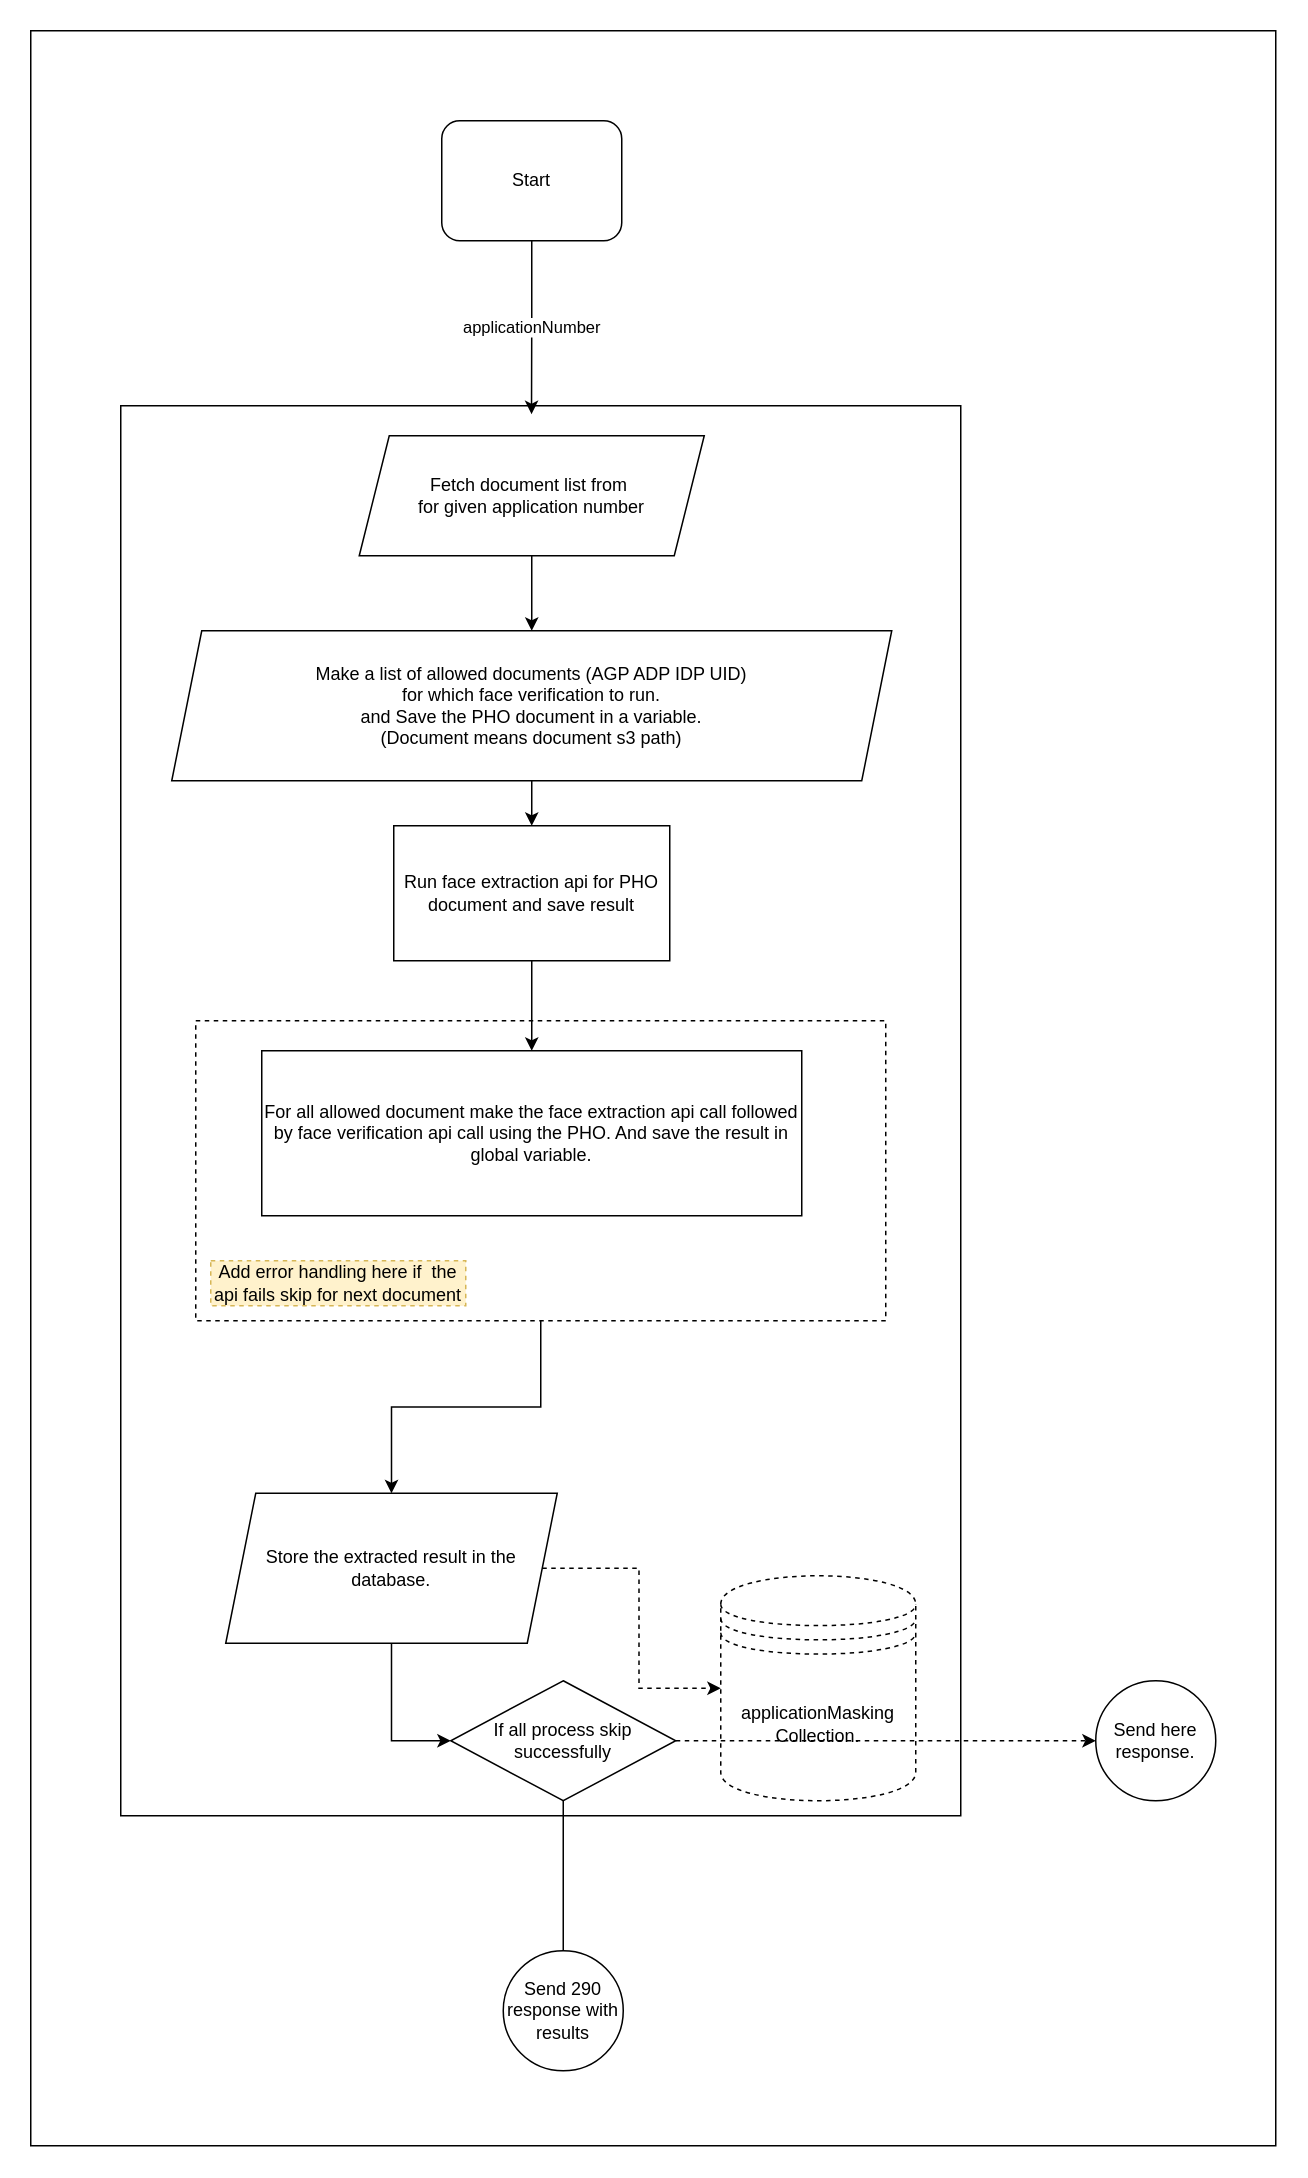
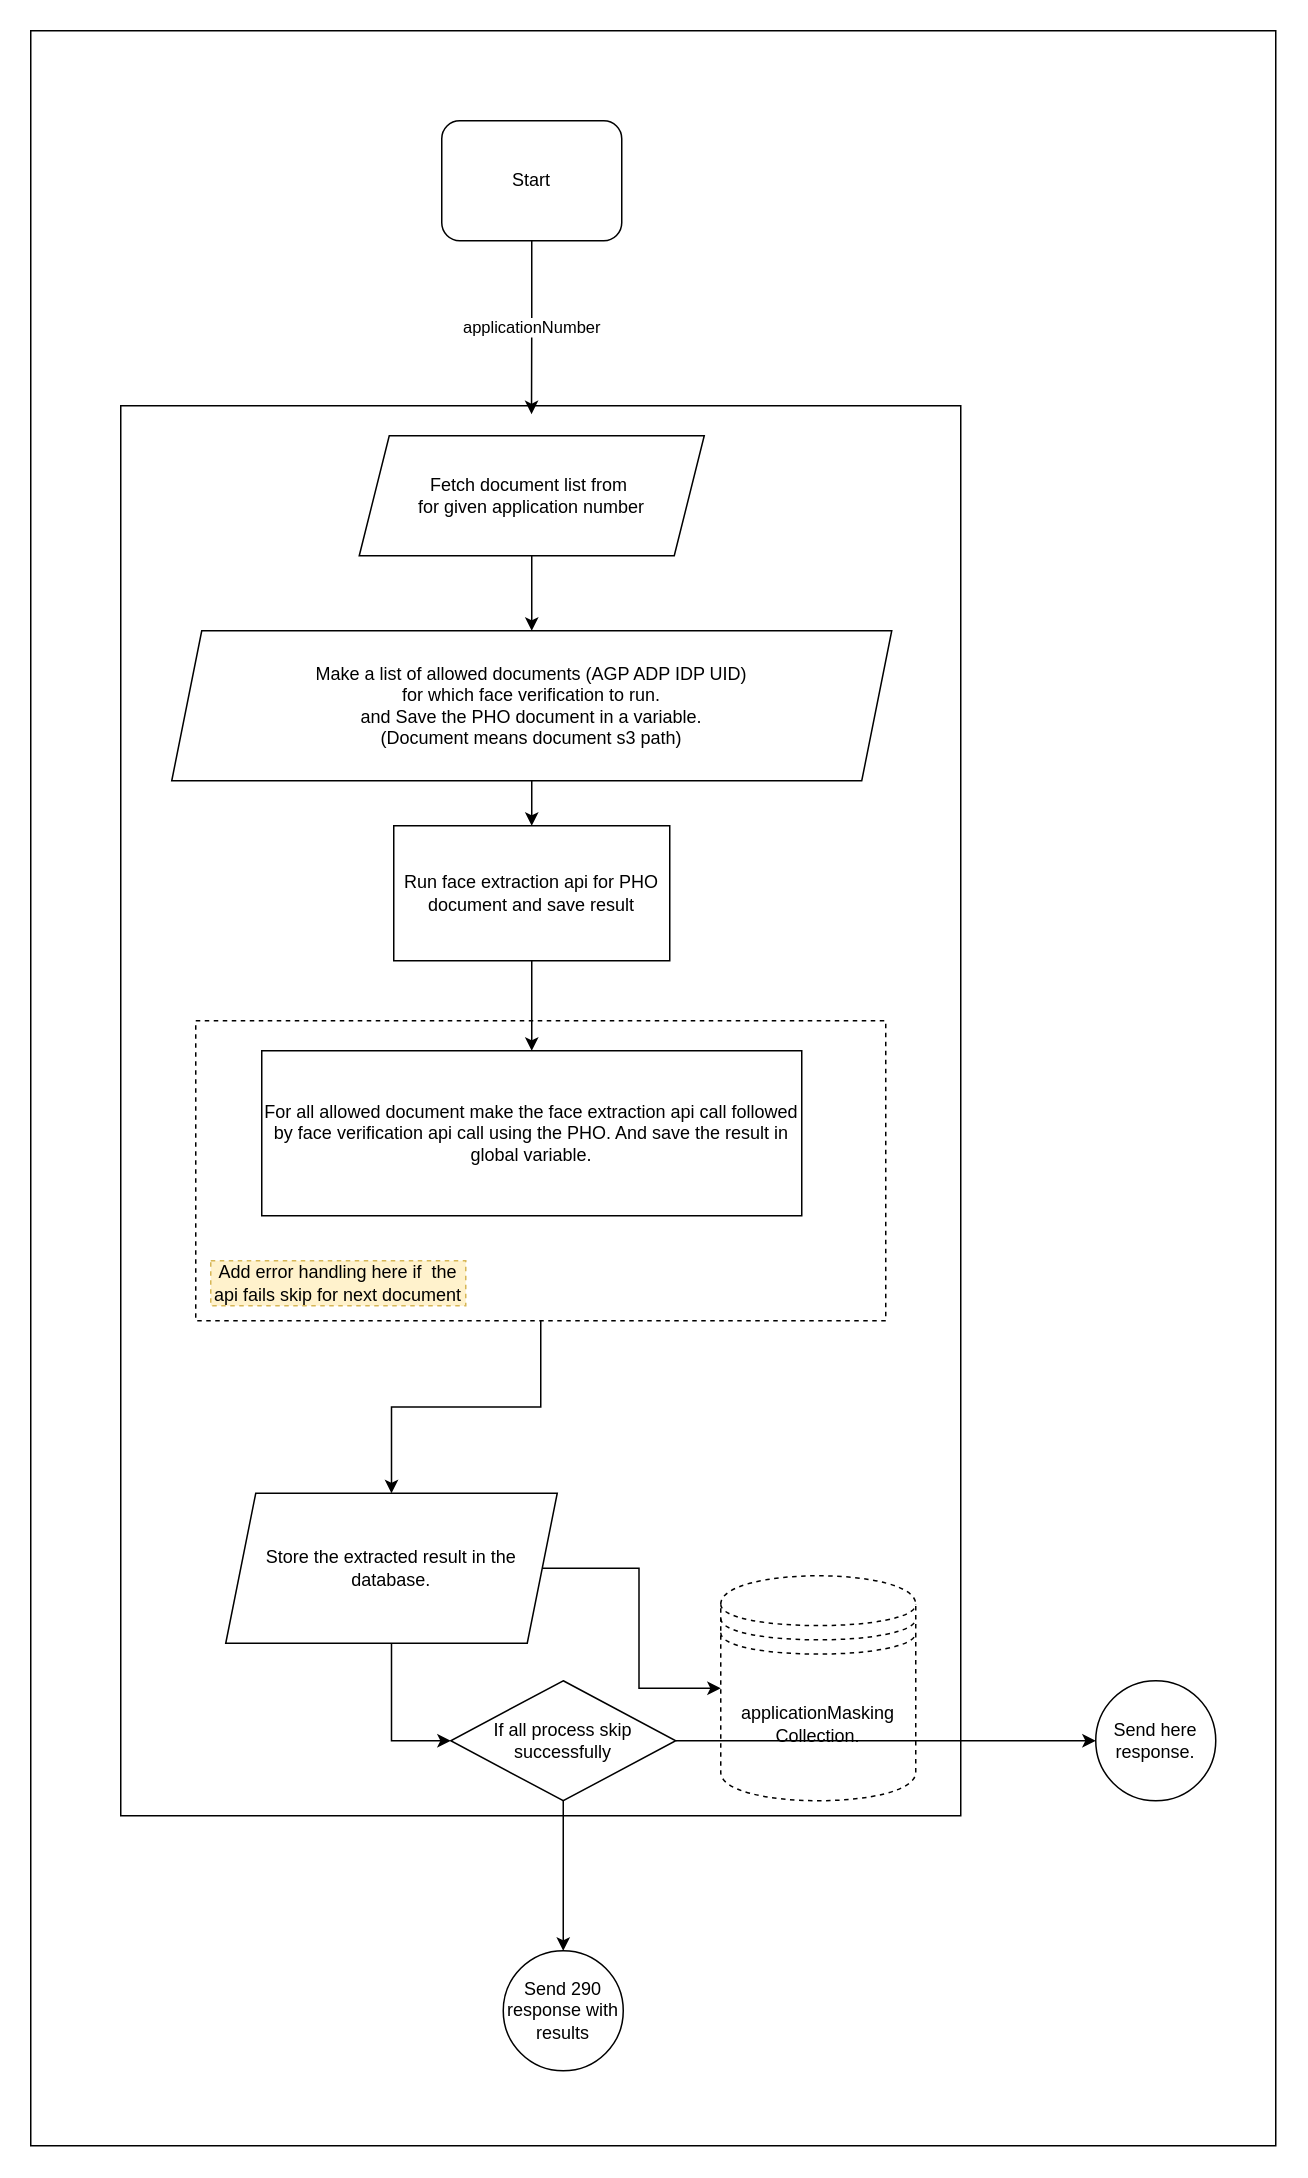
(639, 1616) -> (639, 1616)
(880, 1741) -> (880, 1741)
(563, 1943) -> (563, 1939)
